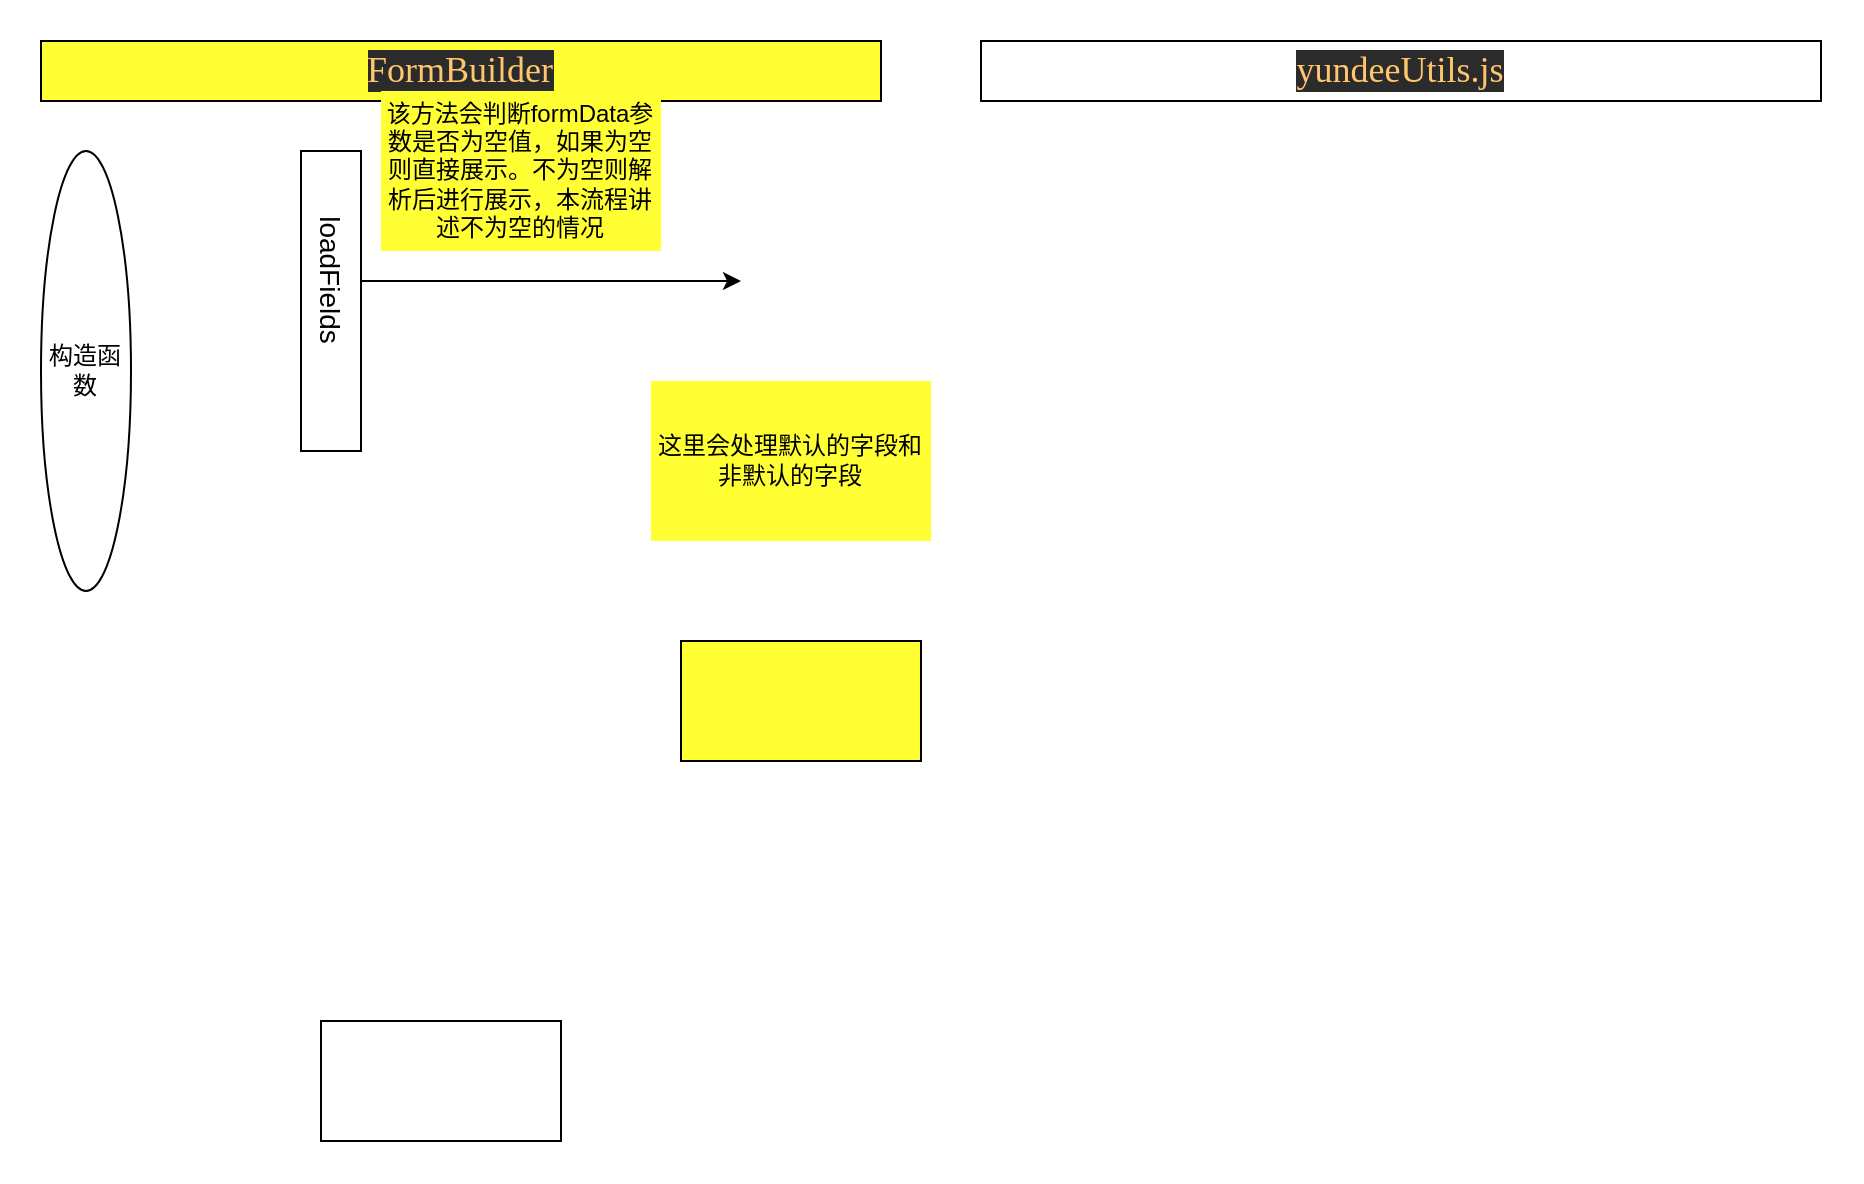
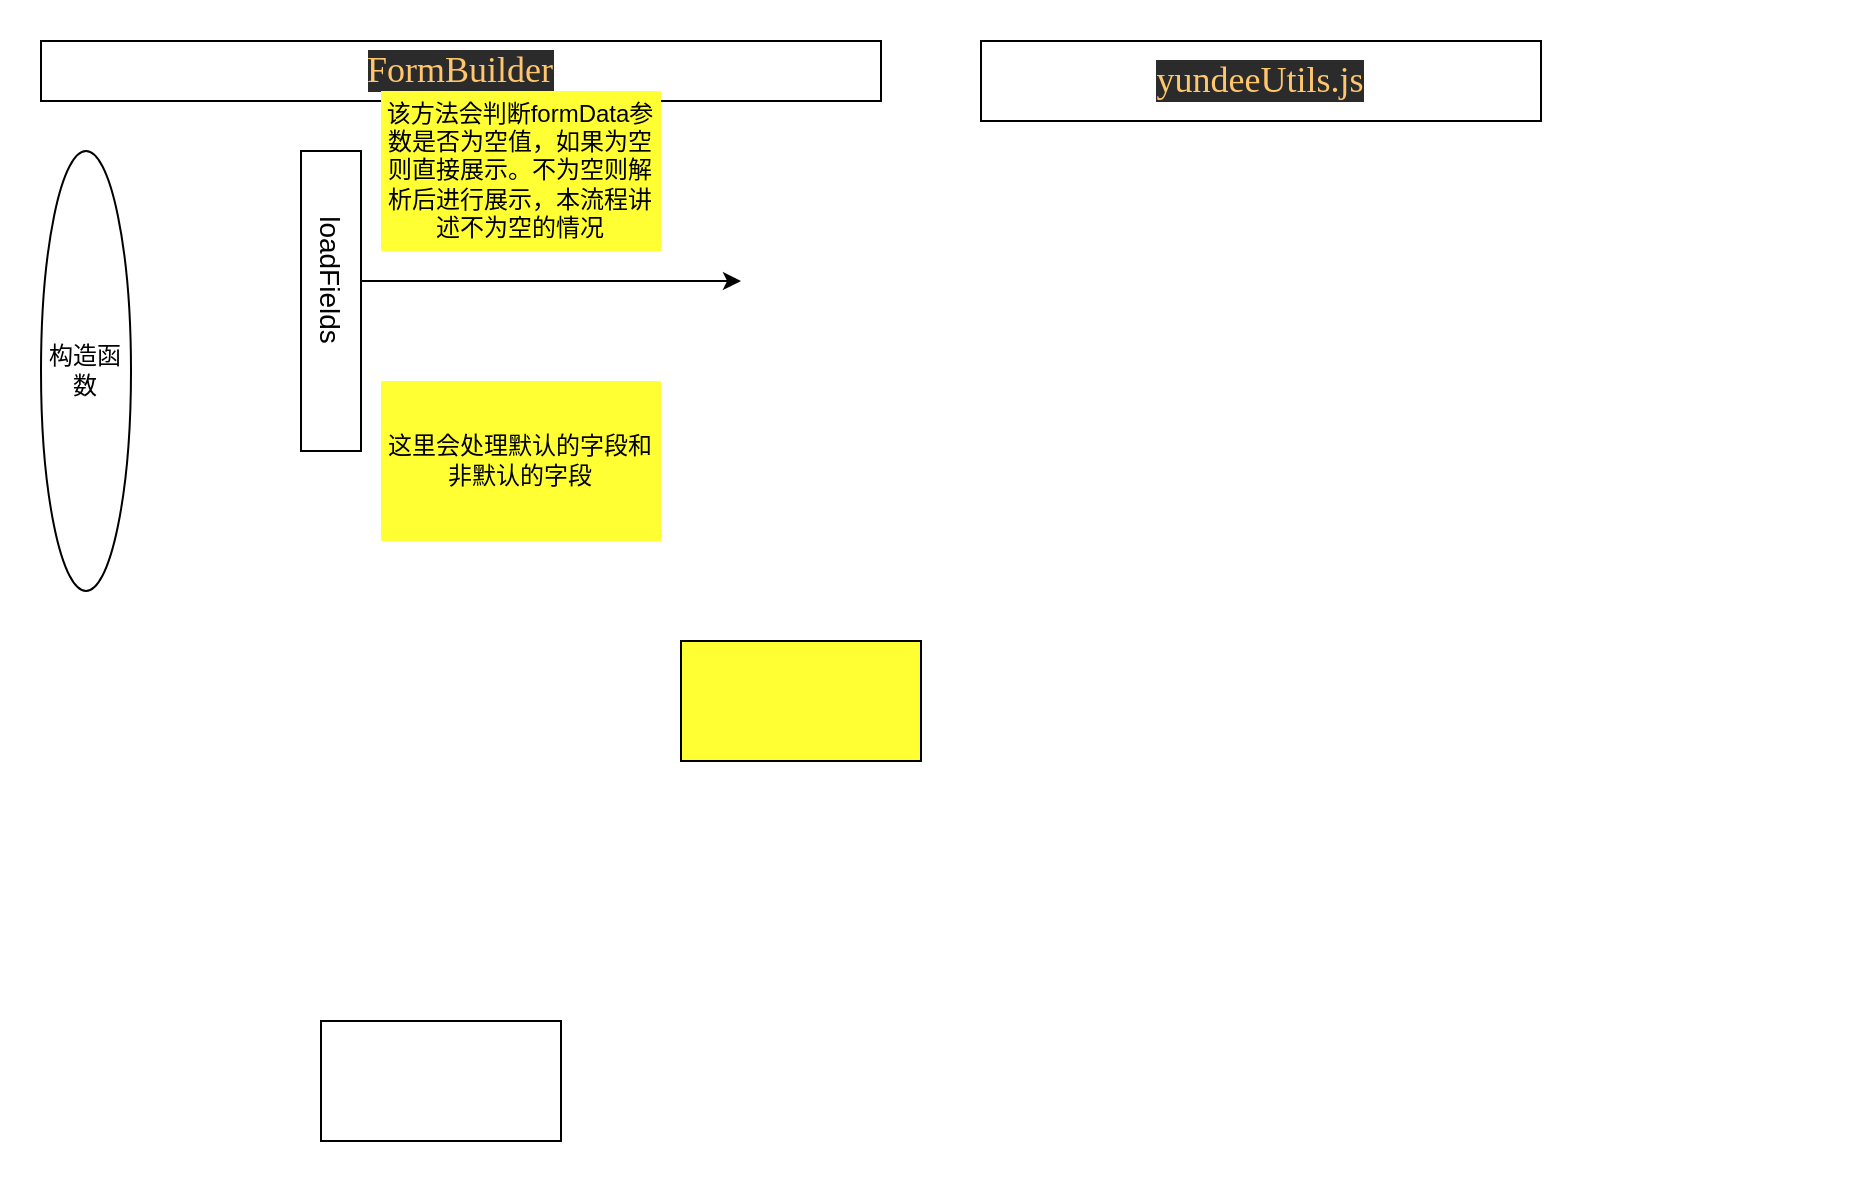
(461, 71) -> (461, 71)
(1401, 71) -> (1261, 81)
(791, 461) -> (521, 461)
